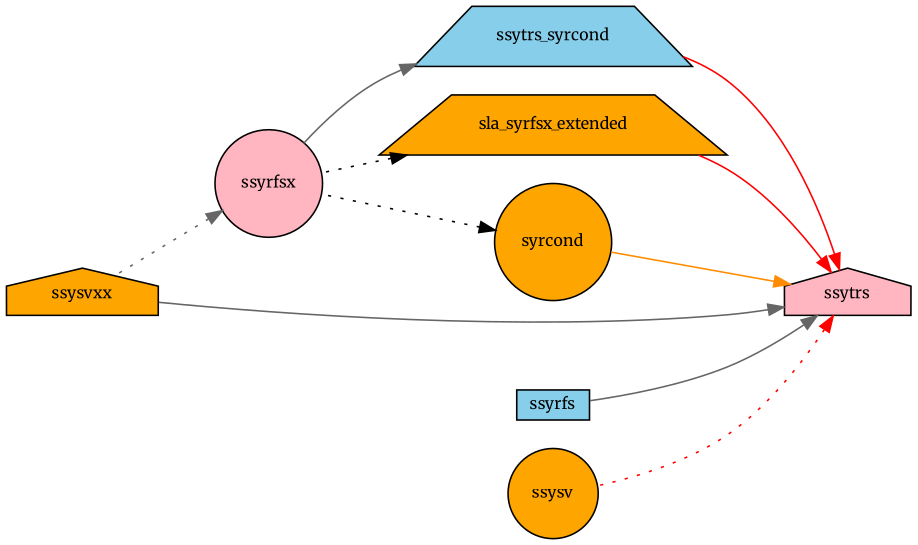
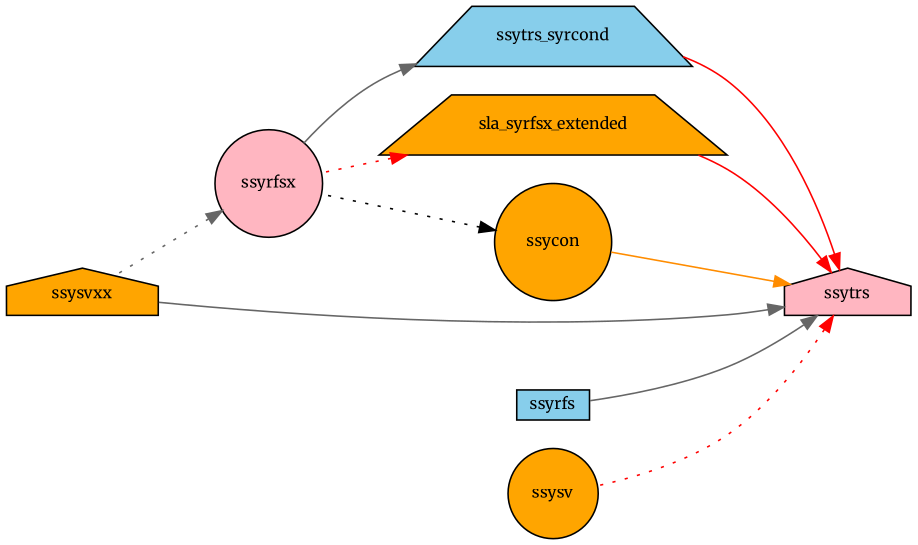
(356, 166) -> (356, 166)
(553, 242) -> (553, 242)
